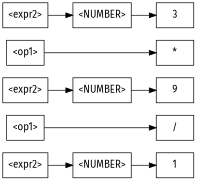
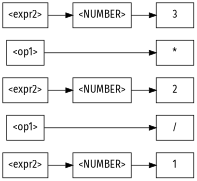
(175, 90) -> (175, 90)
